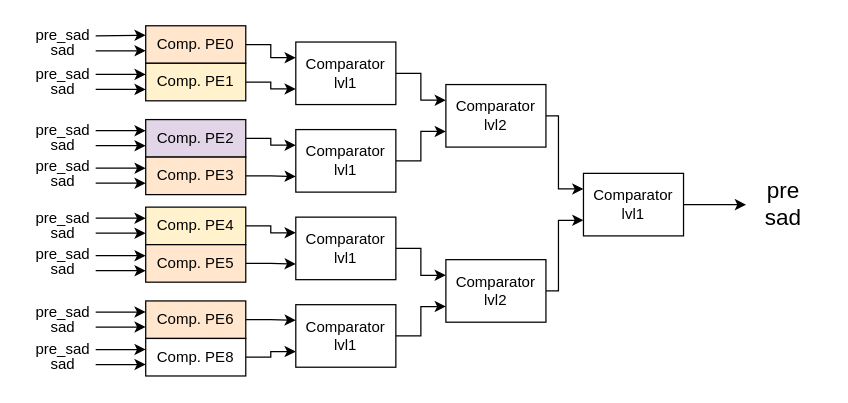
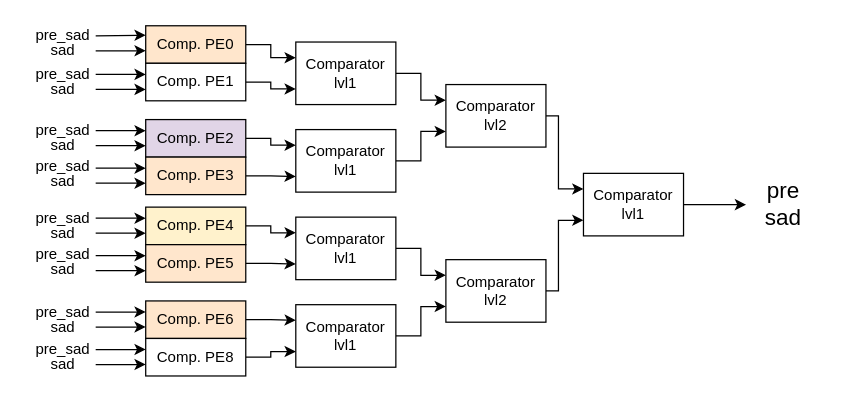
(196, 82) -> (196, 82)
